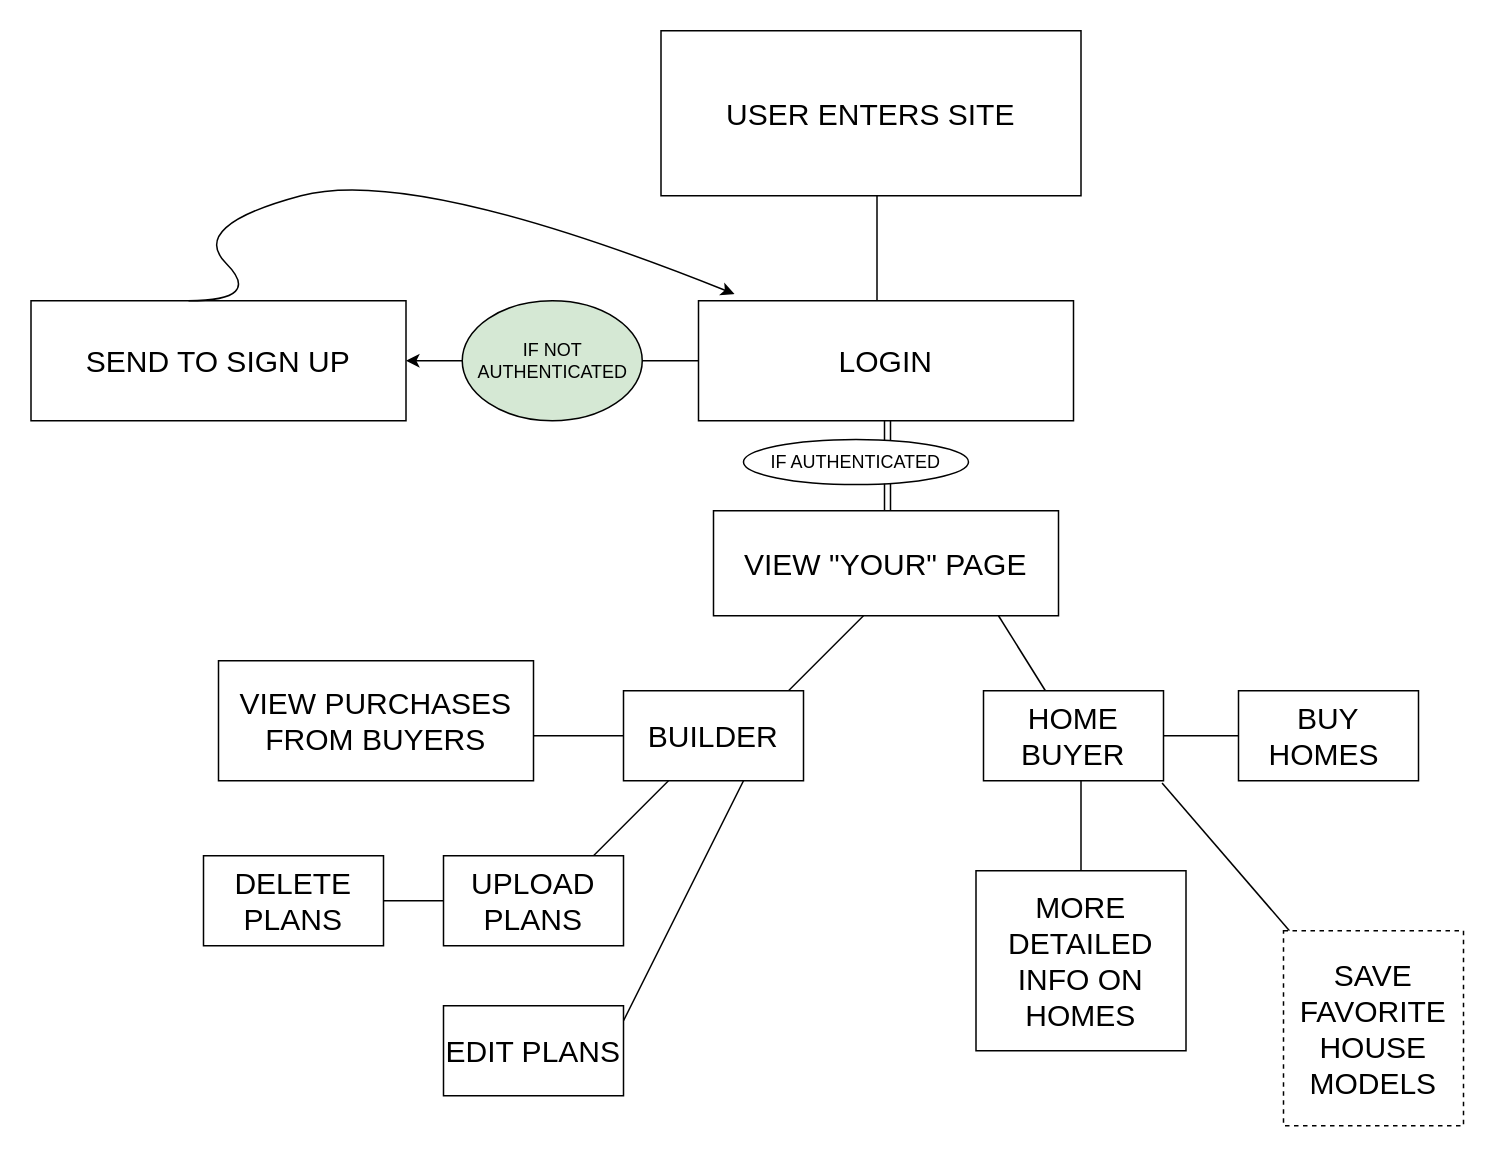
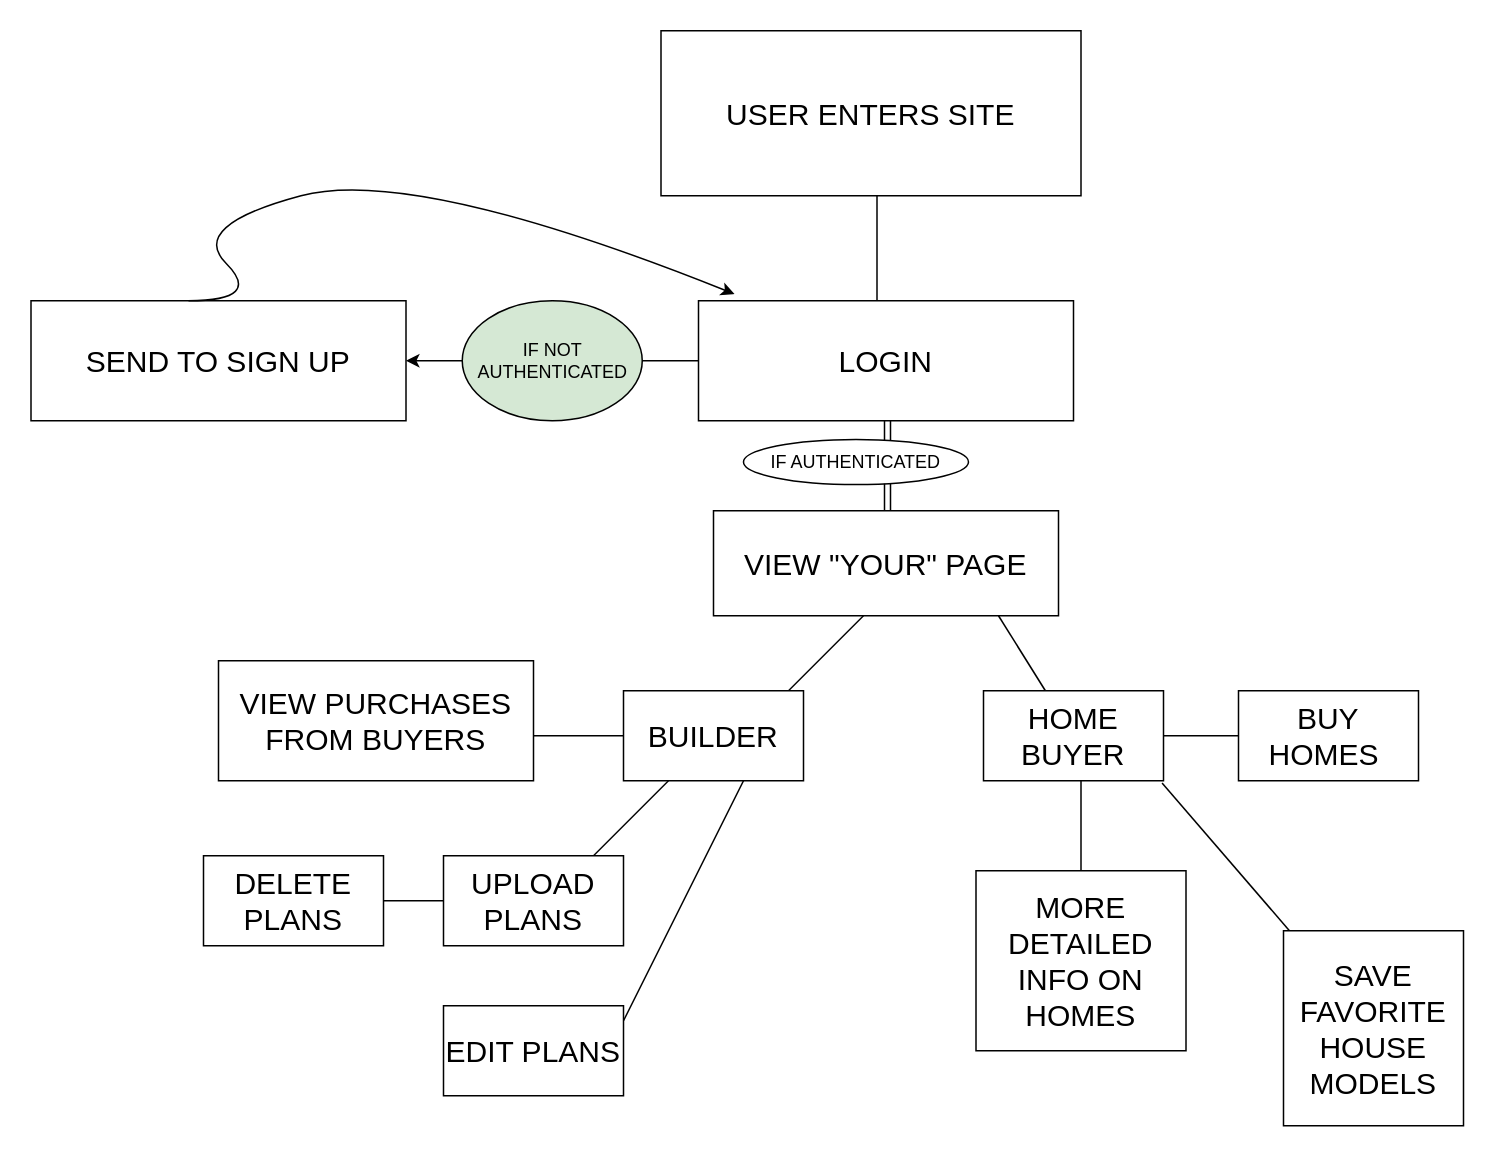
(1373, 1028) -> (1373, 1028)
